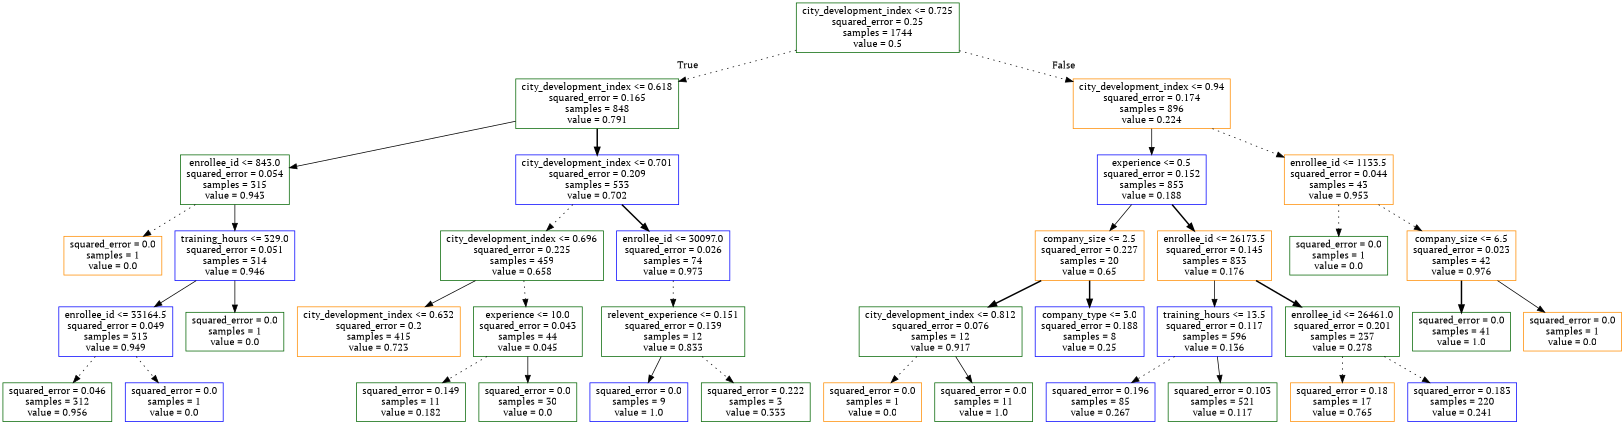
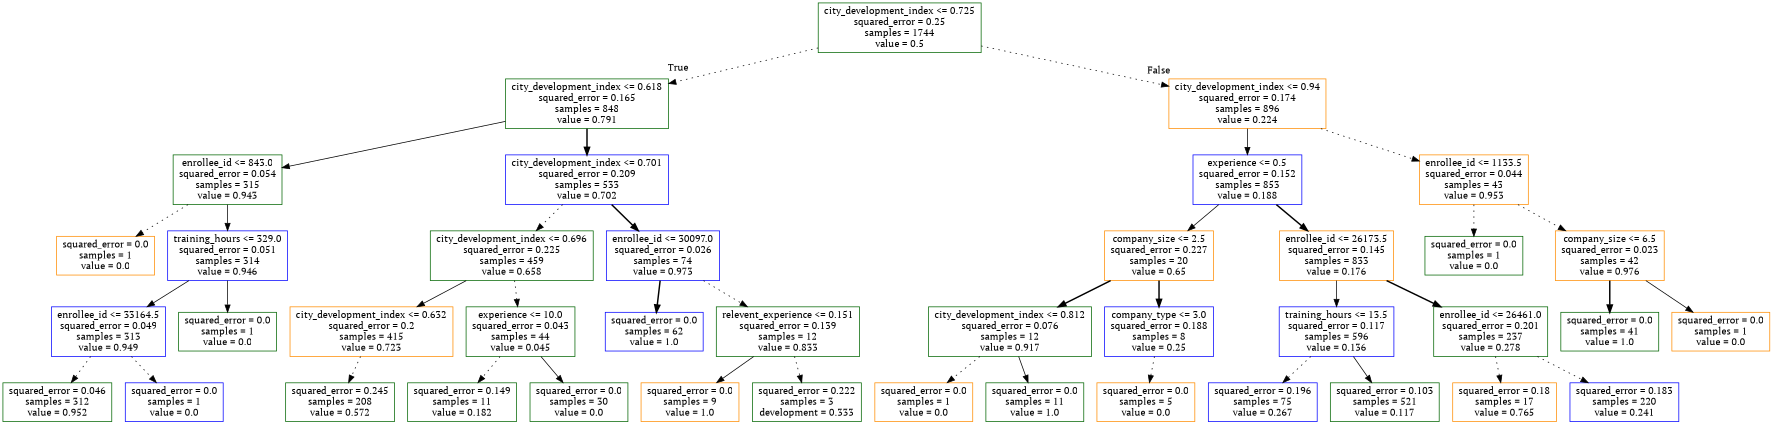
none -> (654, 332)
(57, 402) -> (57, 402)
none -> (340, 402)
(639, 402) -> (690, 402)
(756, 402) -> (807, 402)
(1101, 402) -> (1263, 402)
none -> (1146, 402)
